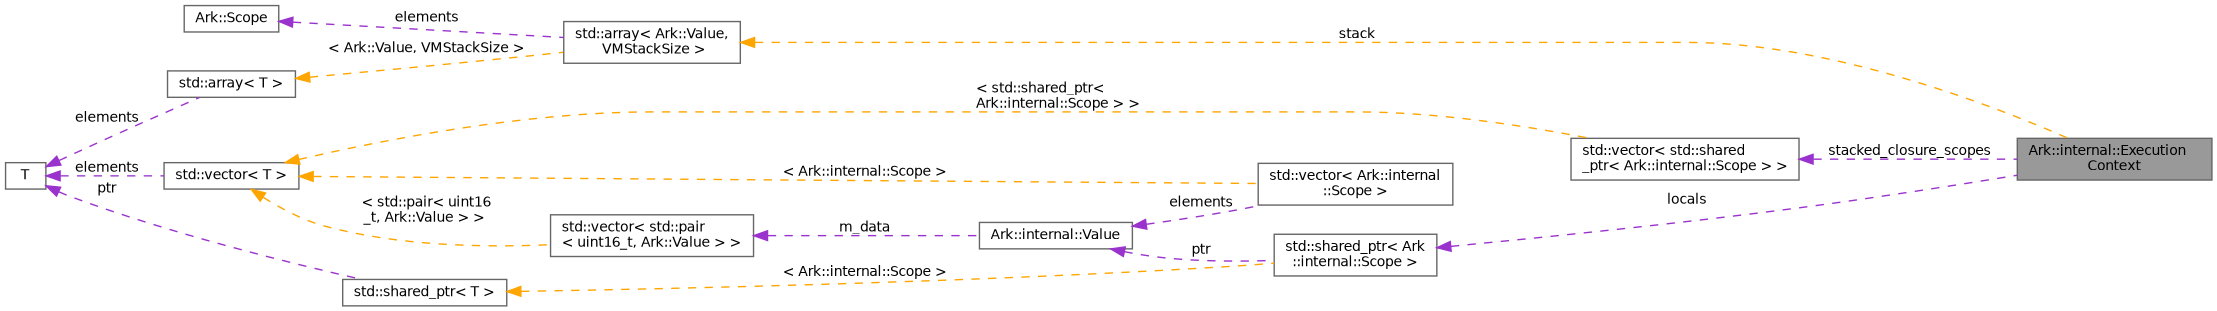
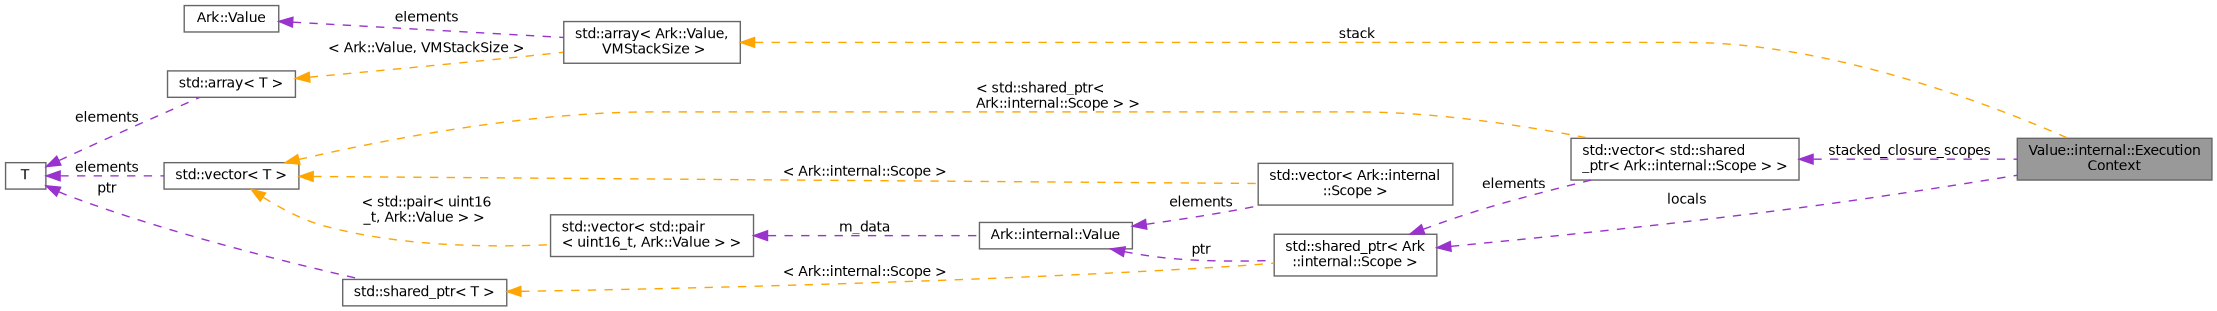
(231, 19) -> (231, 19)
(2115, 159) -> (2115, 159)
none -> (1506, 202)
